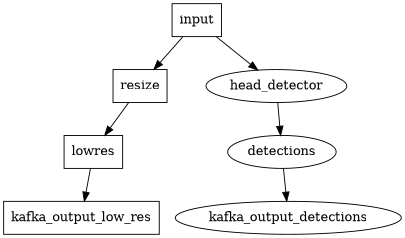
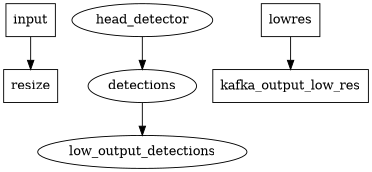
(233, 51) -> none
(119, 115) -> none
(288, 218) -> (142, 152)
